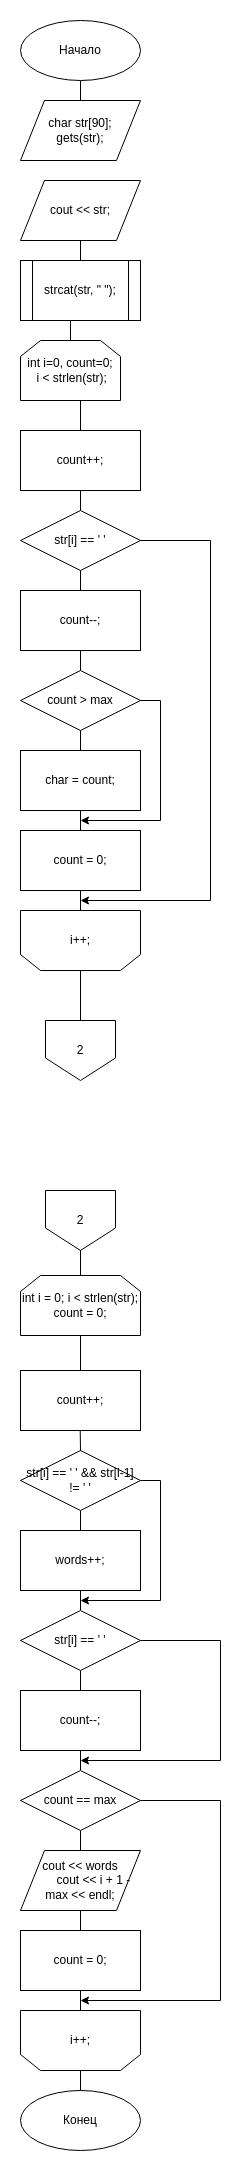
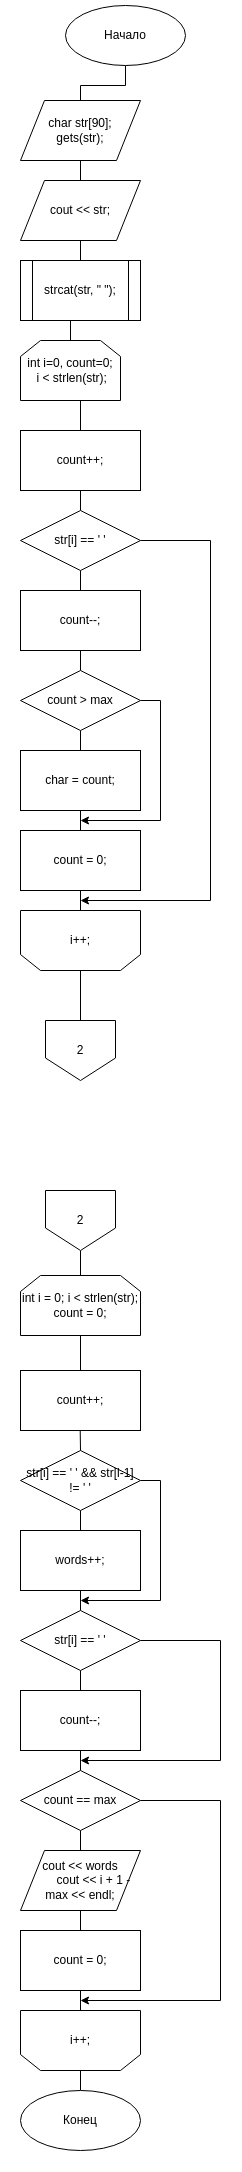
(81, 51) -> (126, 36)
none -> (81, 171)
